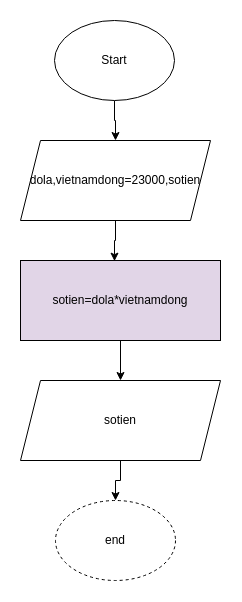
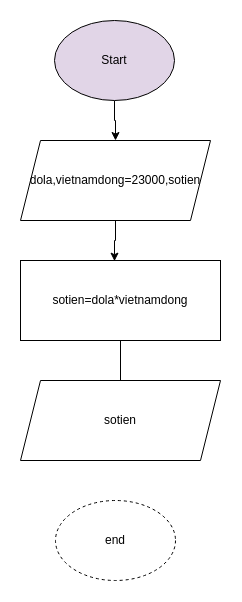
(115, 61) -> (115, 61)
(121, 301) -> (121, 301)
(121, 372) -> (121, 375)
(121, 480) -> none
